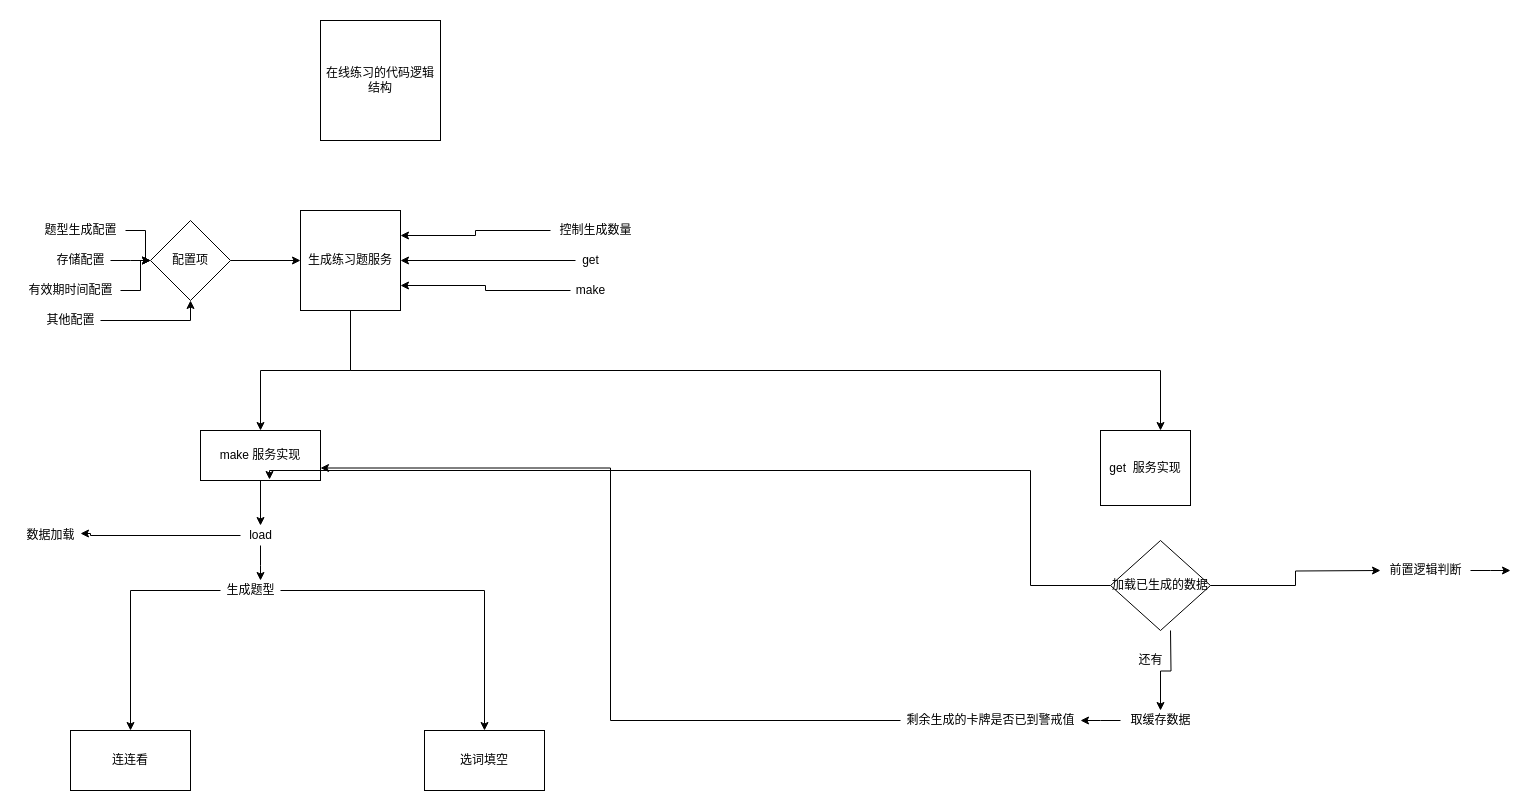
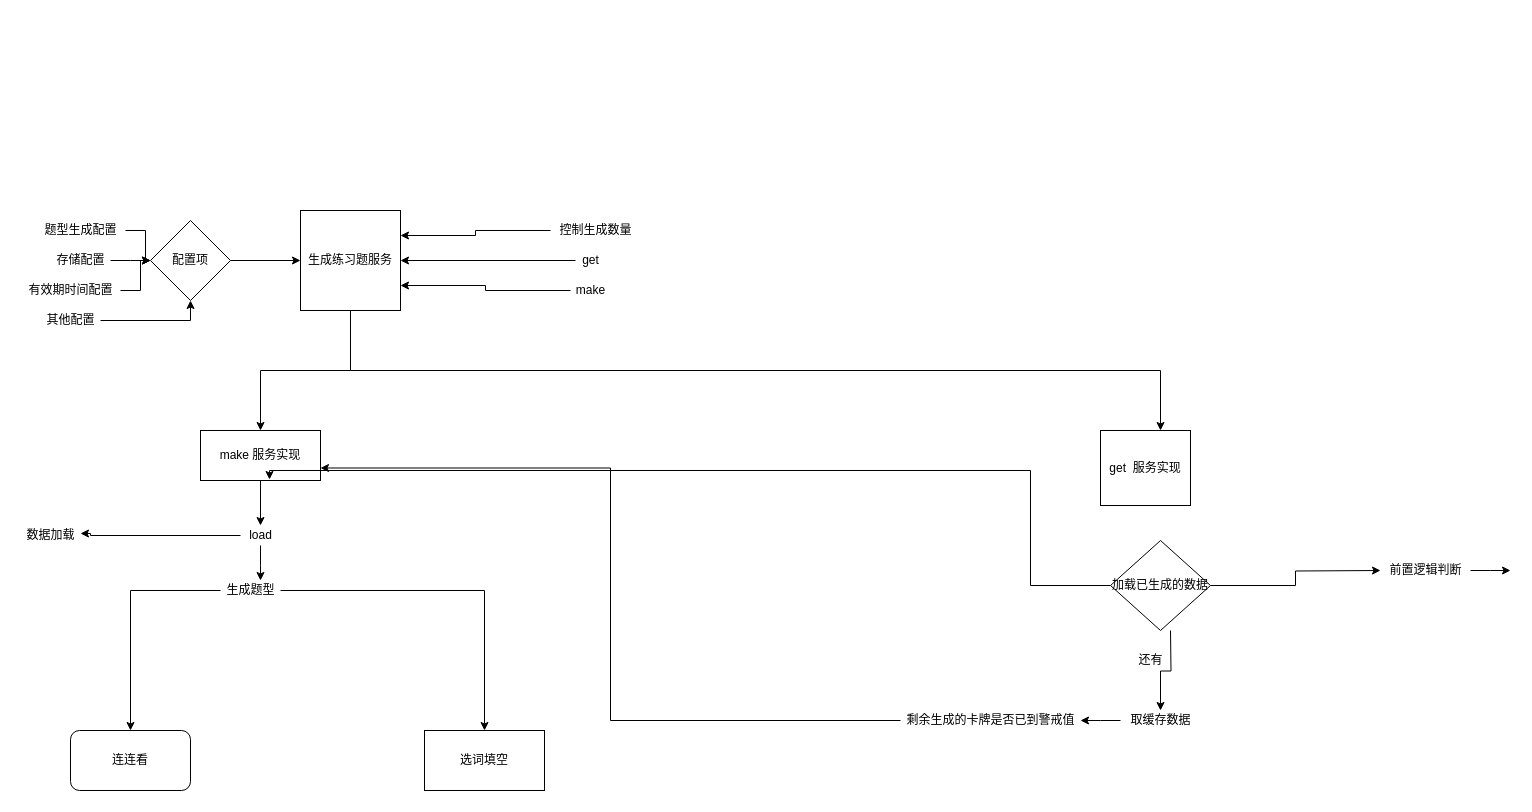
(381, 81) -> none
(131, 761) -> (131, 761)
